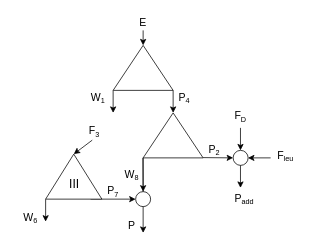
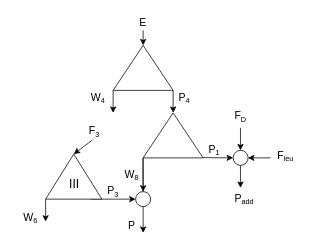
(98, 98) -> (98, 98)
(214, 150) -> (214, 150)
(113, 192) -> (113, 192)
